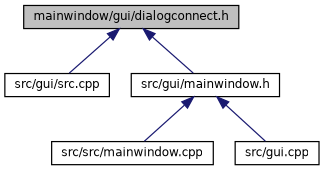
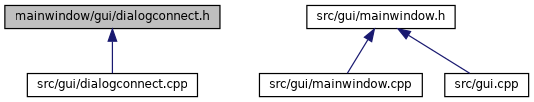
(173, 55) -> none
(57, 85) -> (112, 85)
(132, 153) -> (341, 85)
